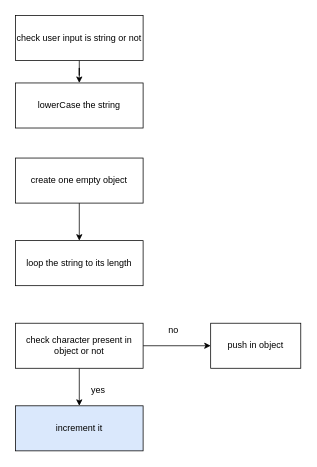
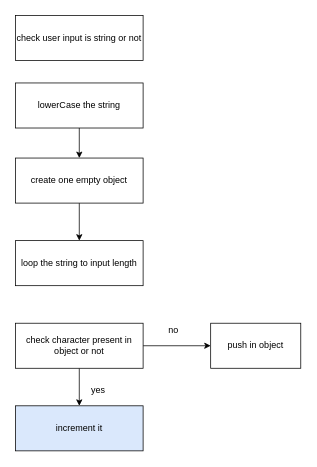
(79, 74) -> none
none -> (79, 140)
(79, 263) -> (79, 263)
